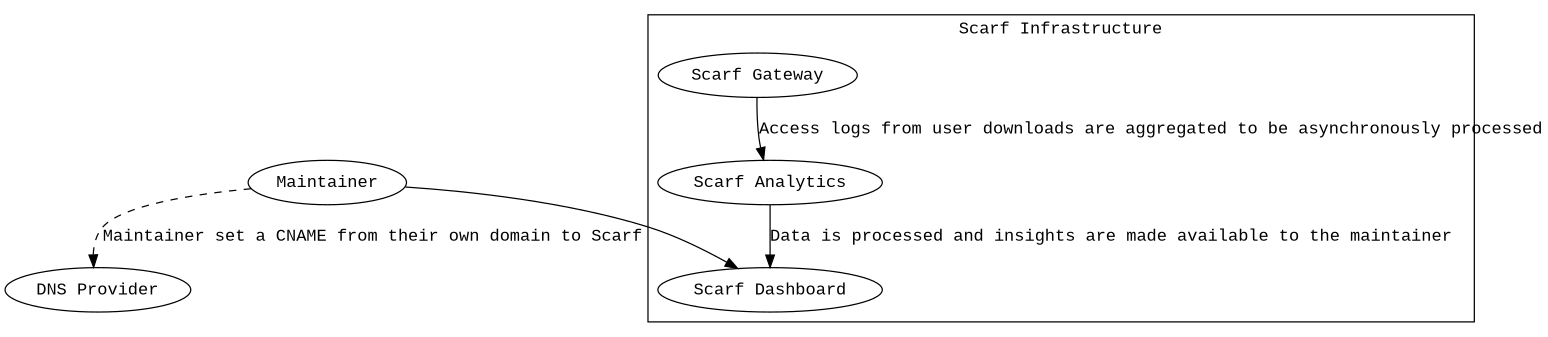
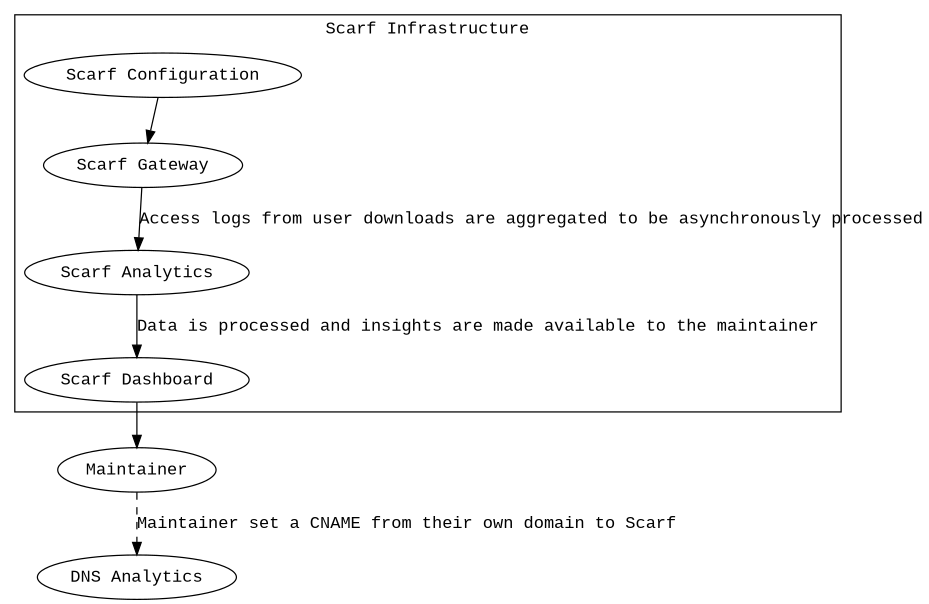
none -> (163, 75)
(570, 208) -> (137, 420)
(98, 290) -> (137, 577)
